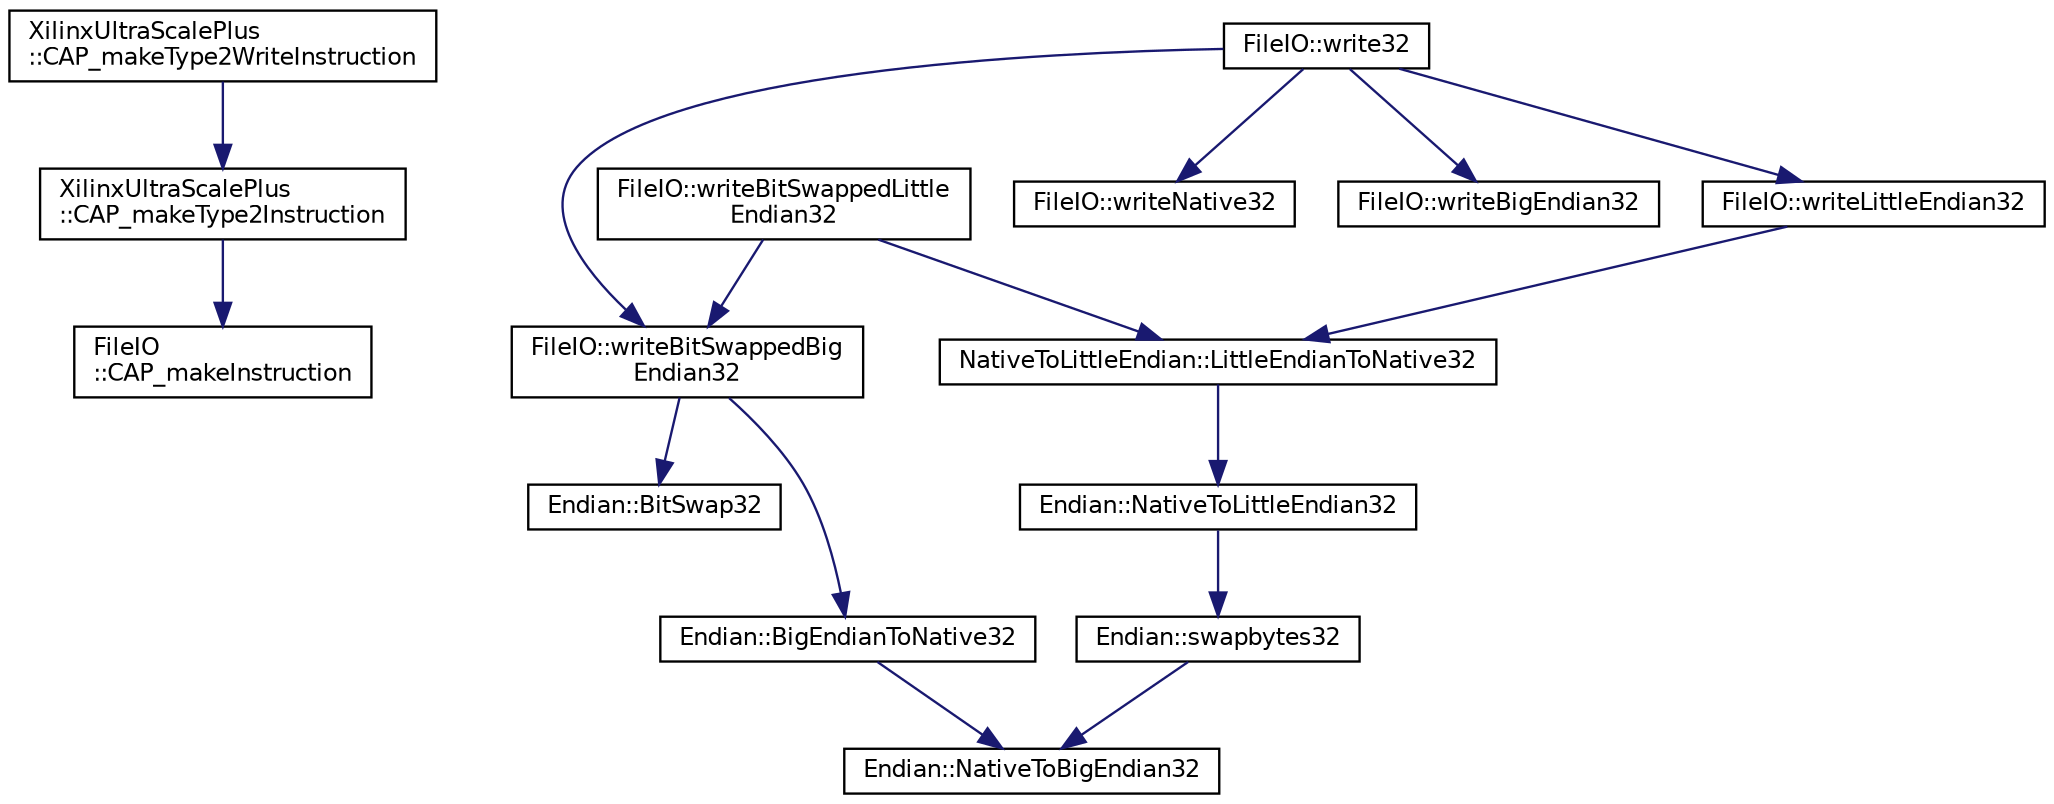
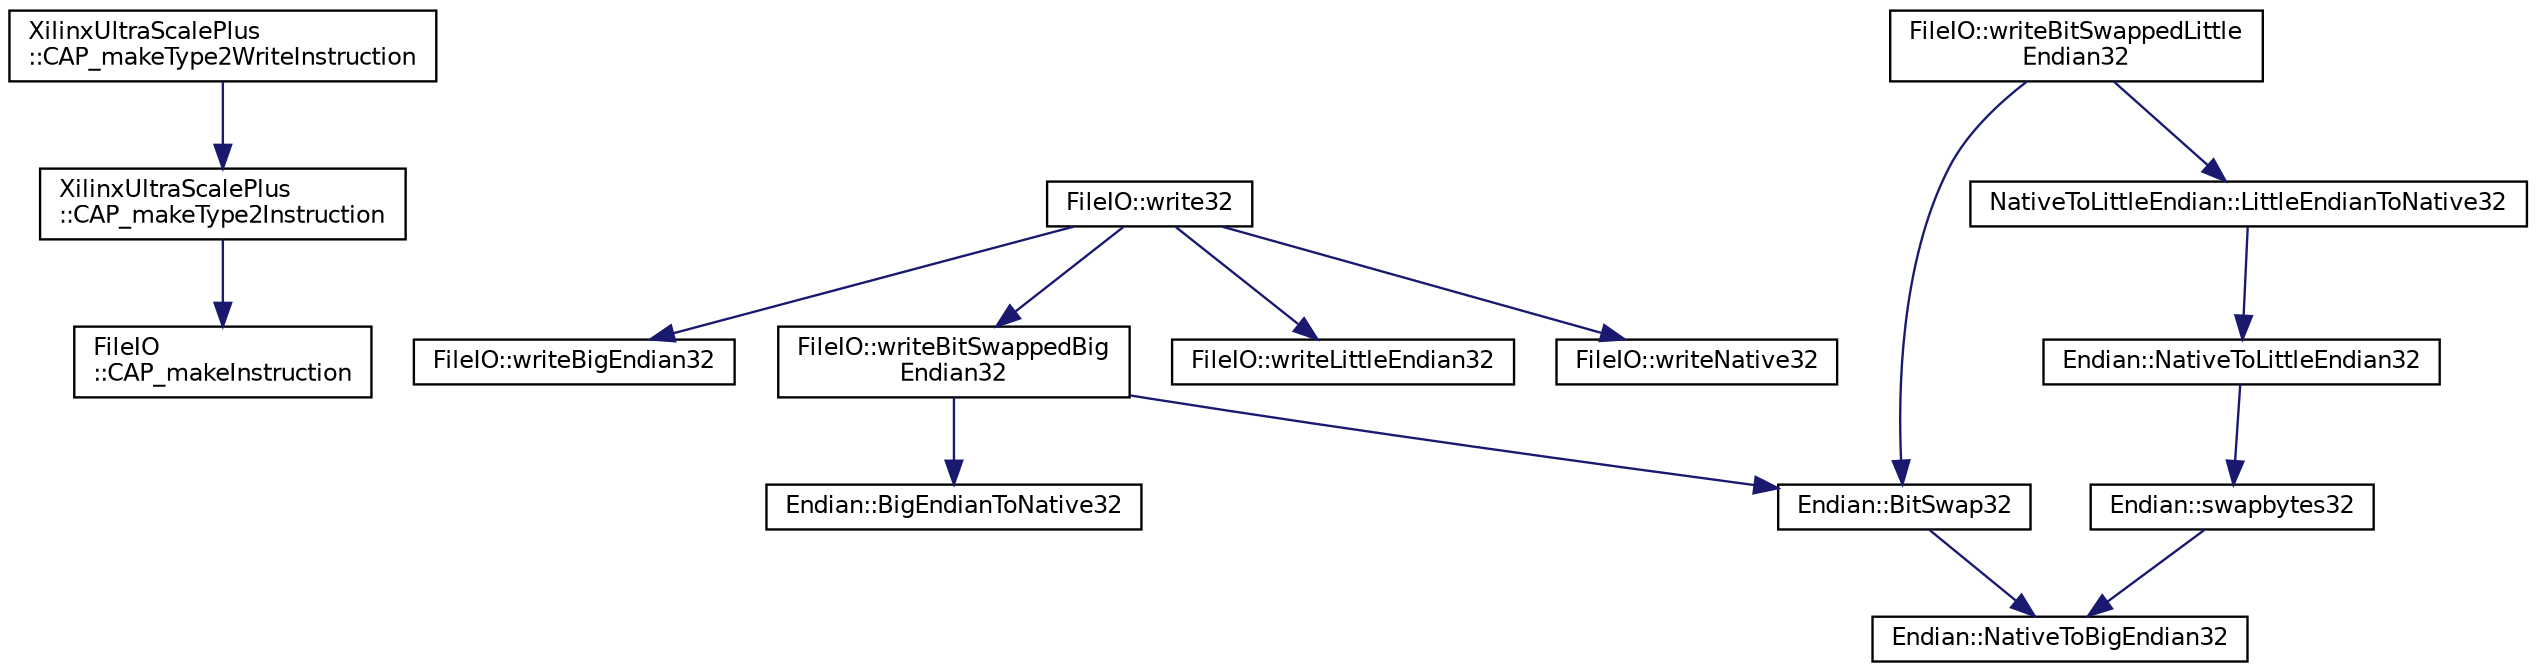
(742, 273) -> (1918, 253)
(1558, 280) -> none
(930, 698) -> (1973, 565)
